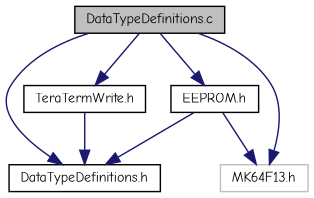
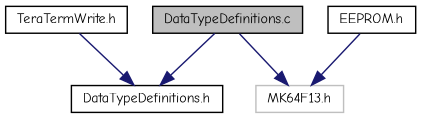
(122, 54) -> none
(178, 54) -> none
(156, 135) -> none
